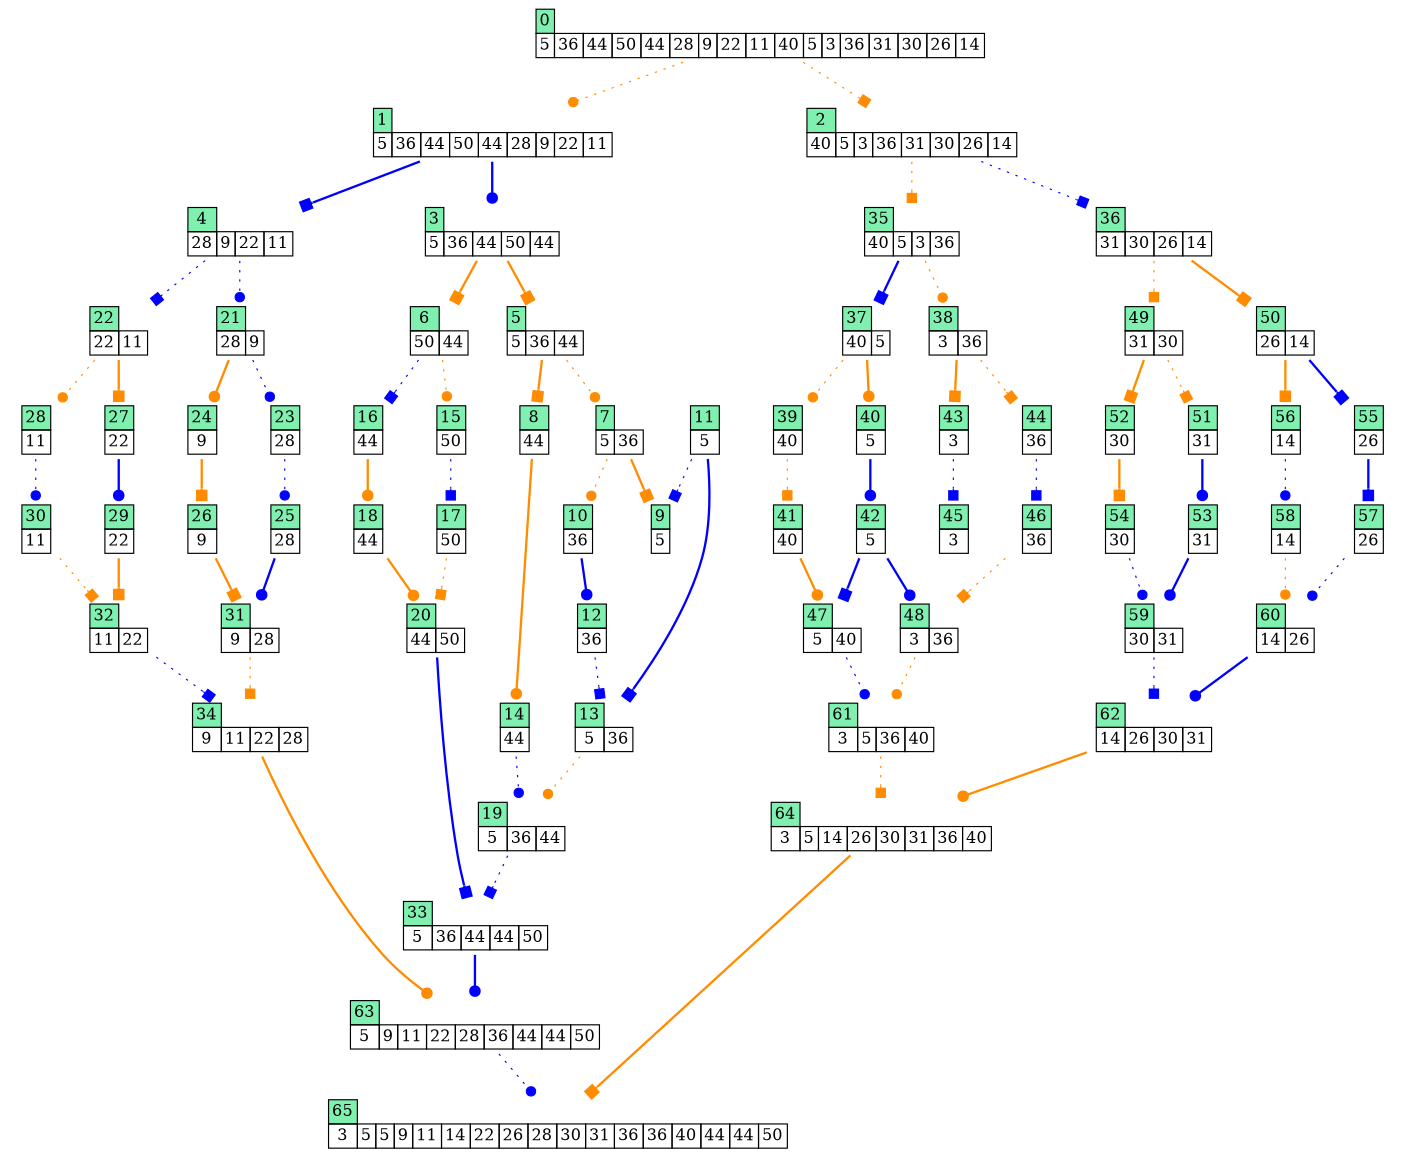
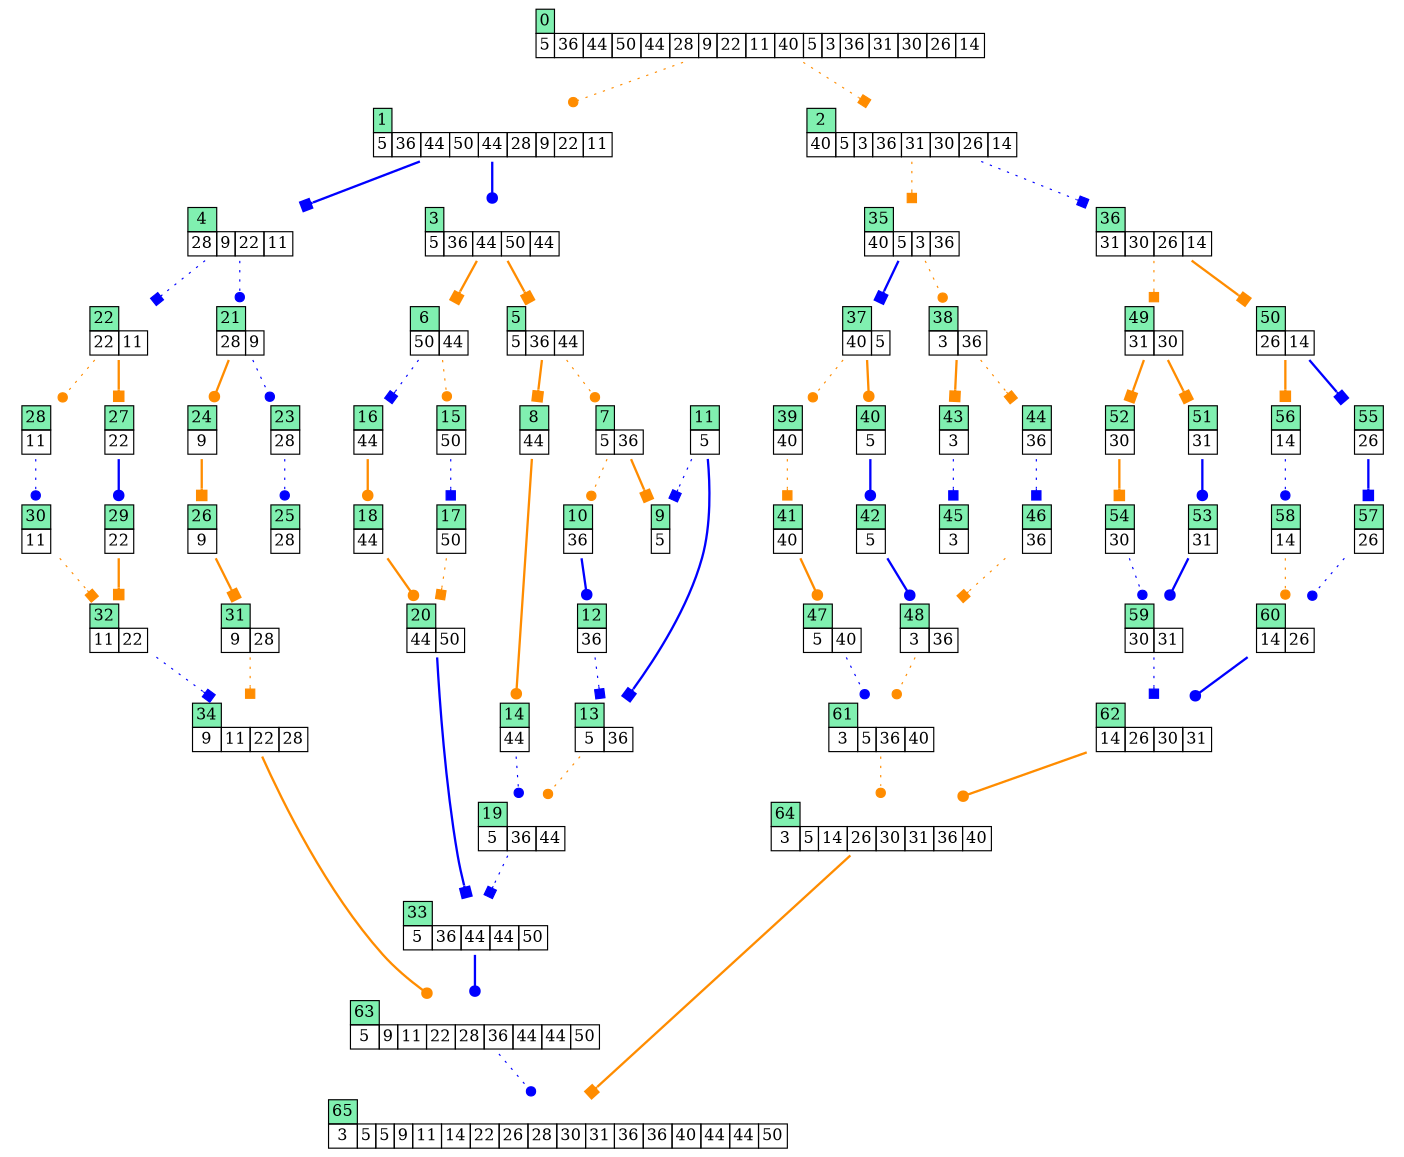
(1176, 375) -> (1176, 375)
(853, 573) -> none
(269, 574) -> none
(881, 771) -> (881, 771)
